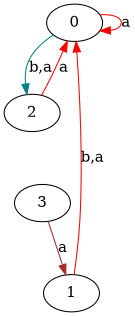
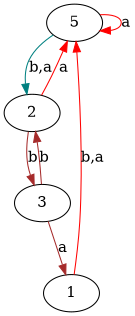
(75, 23) -> (75, 23)
none -> (27, 154)
none -> (40, 163)
